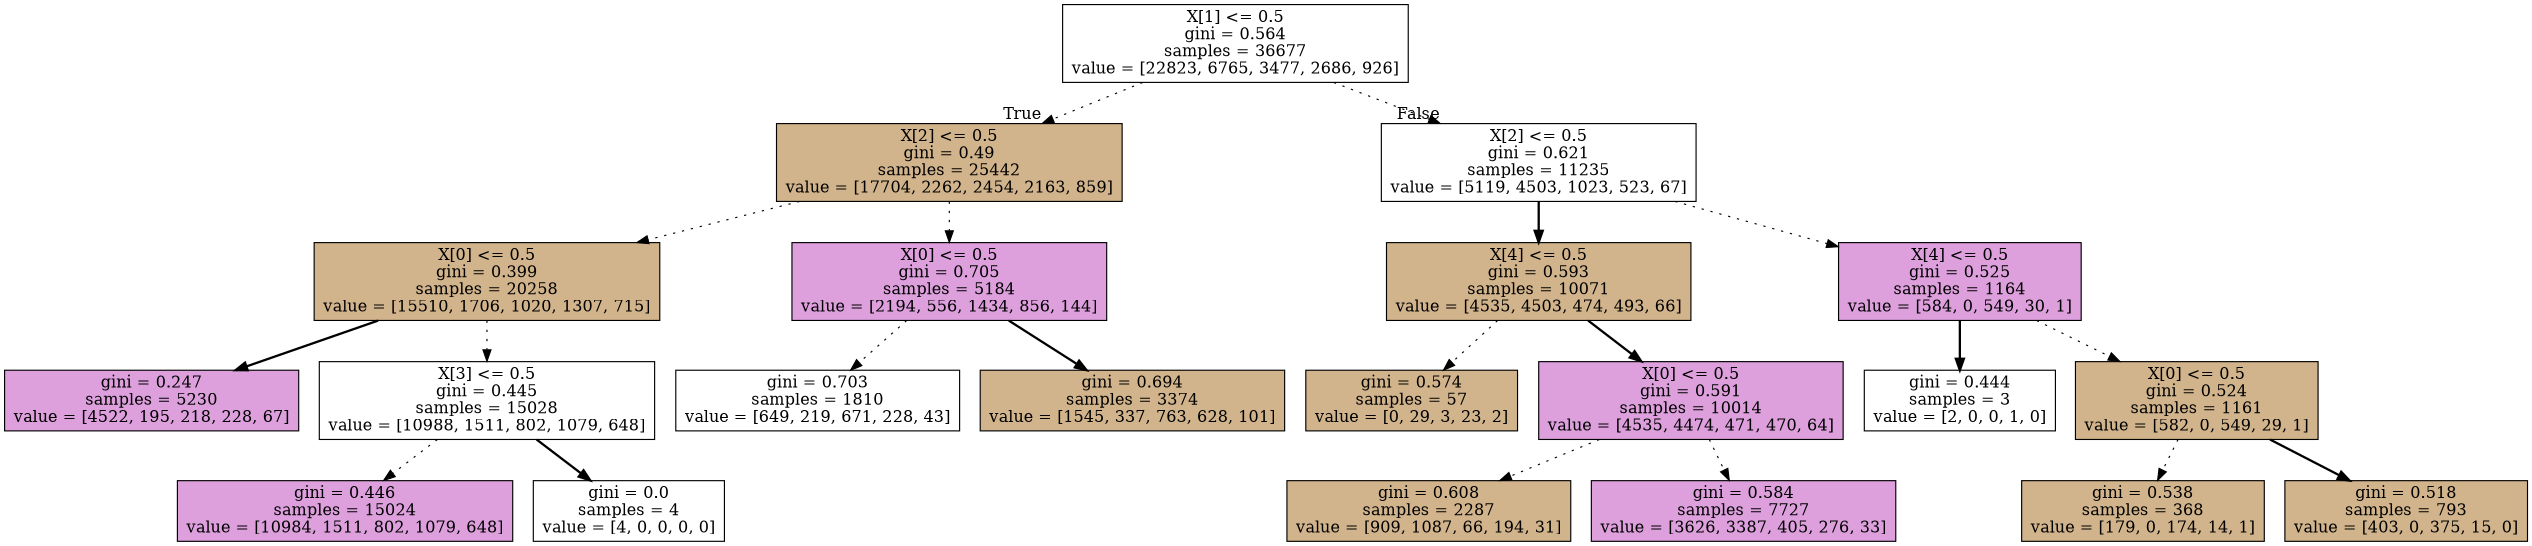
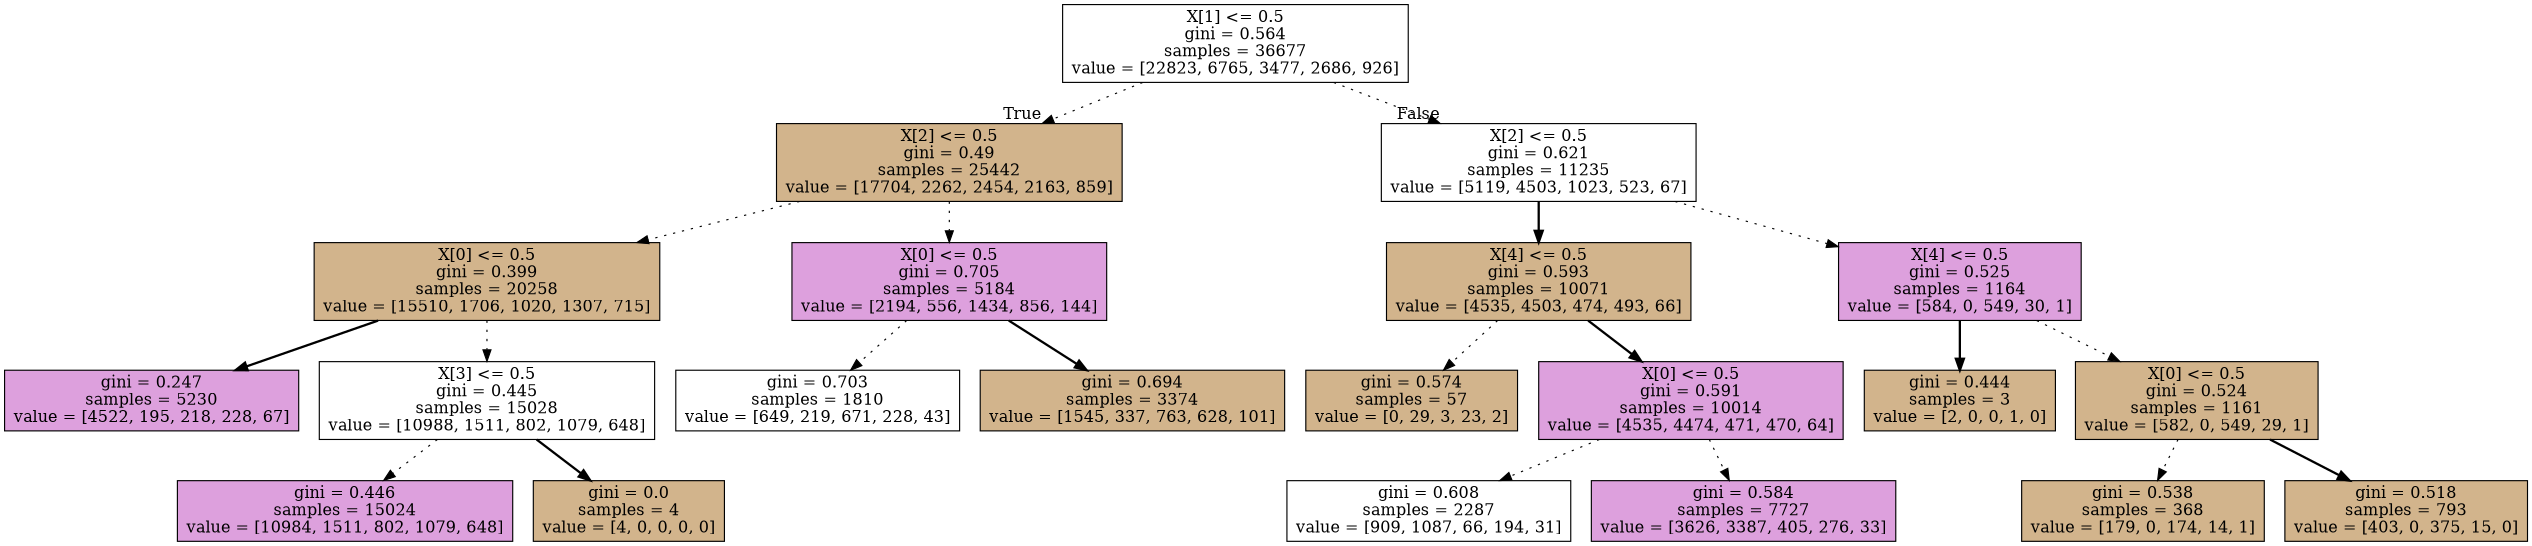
(1960, 401) -> (1960, 401)
(629, 511) -> (629, 511)
(1429, 511) -> (1429, 511)
